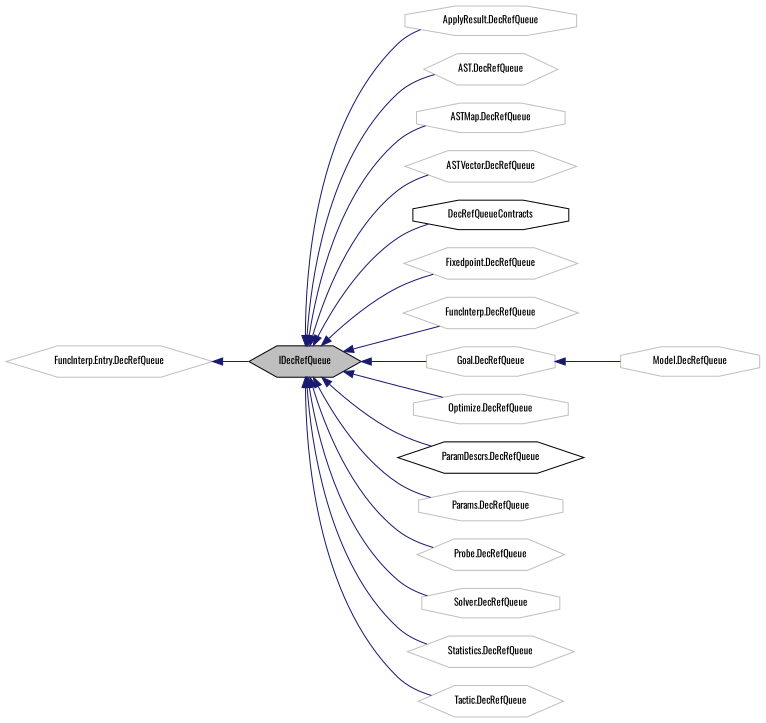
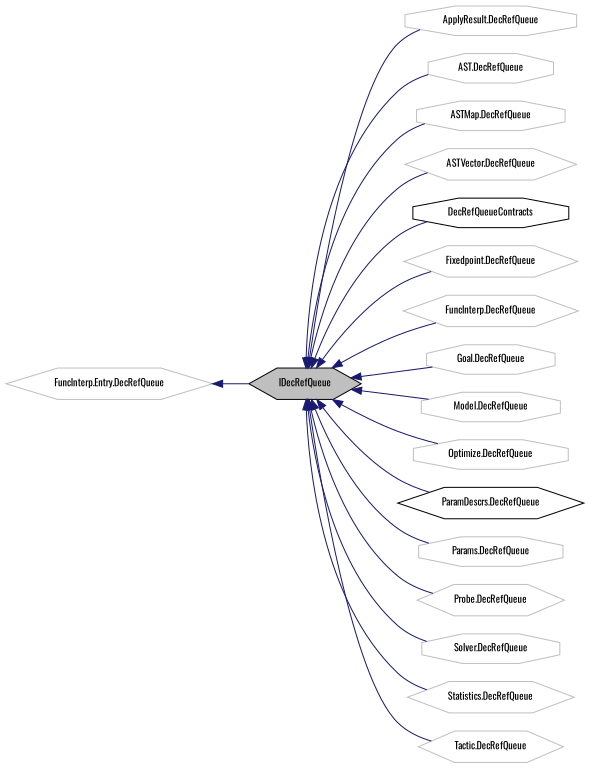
(491, 69) -> (491, 68)
(593, 362) -> (395, 395)
